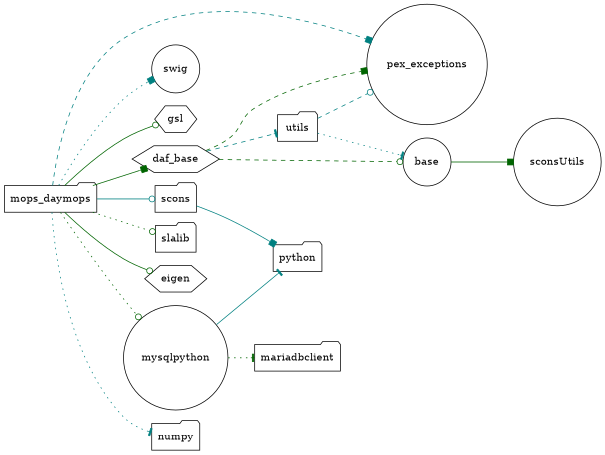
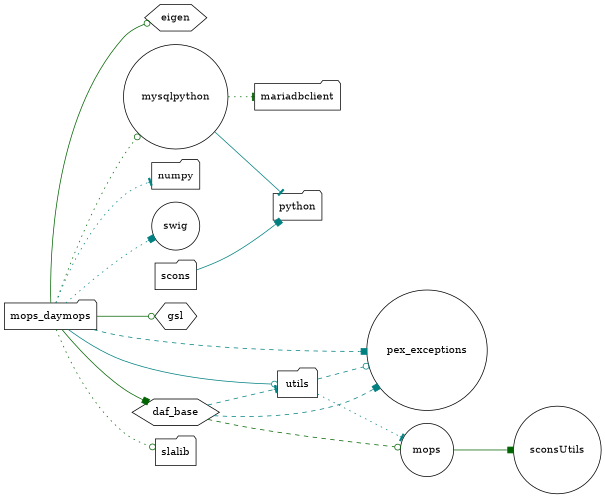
(275, 97) -> (295, 414)
(427, 162) -> (427, 450)
(123, 199) -> (165, 372)
